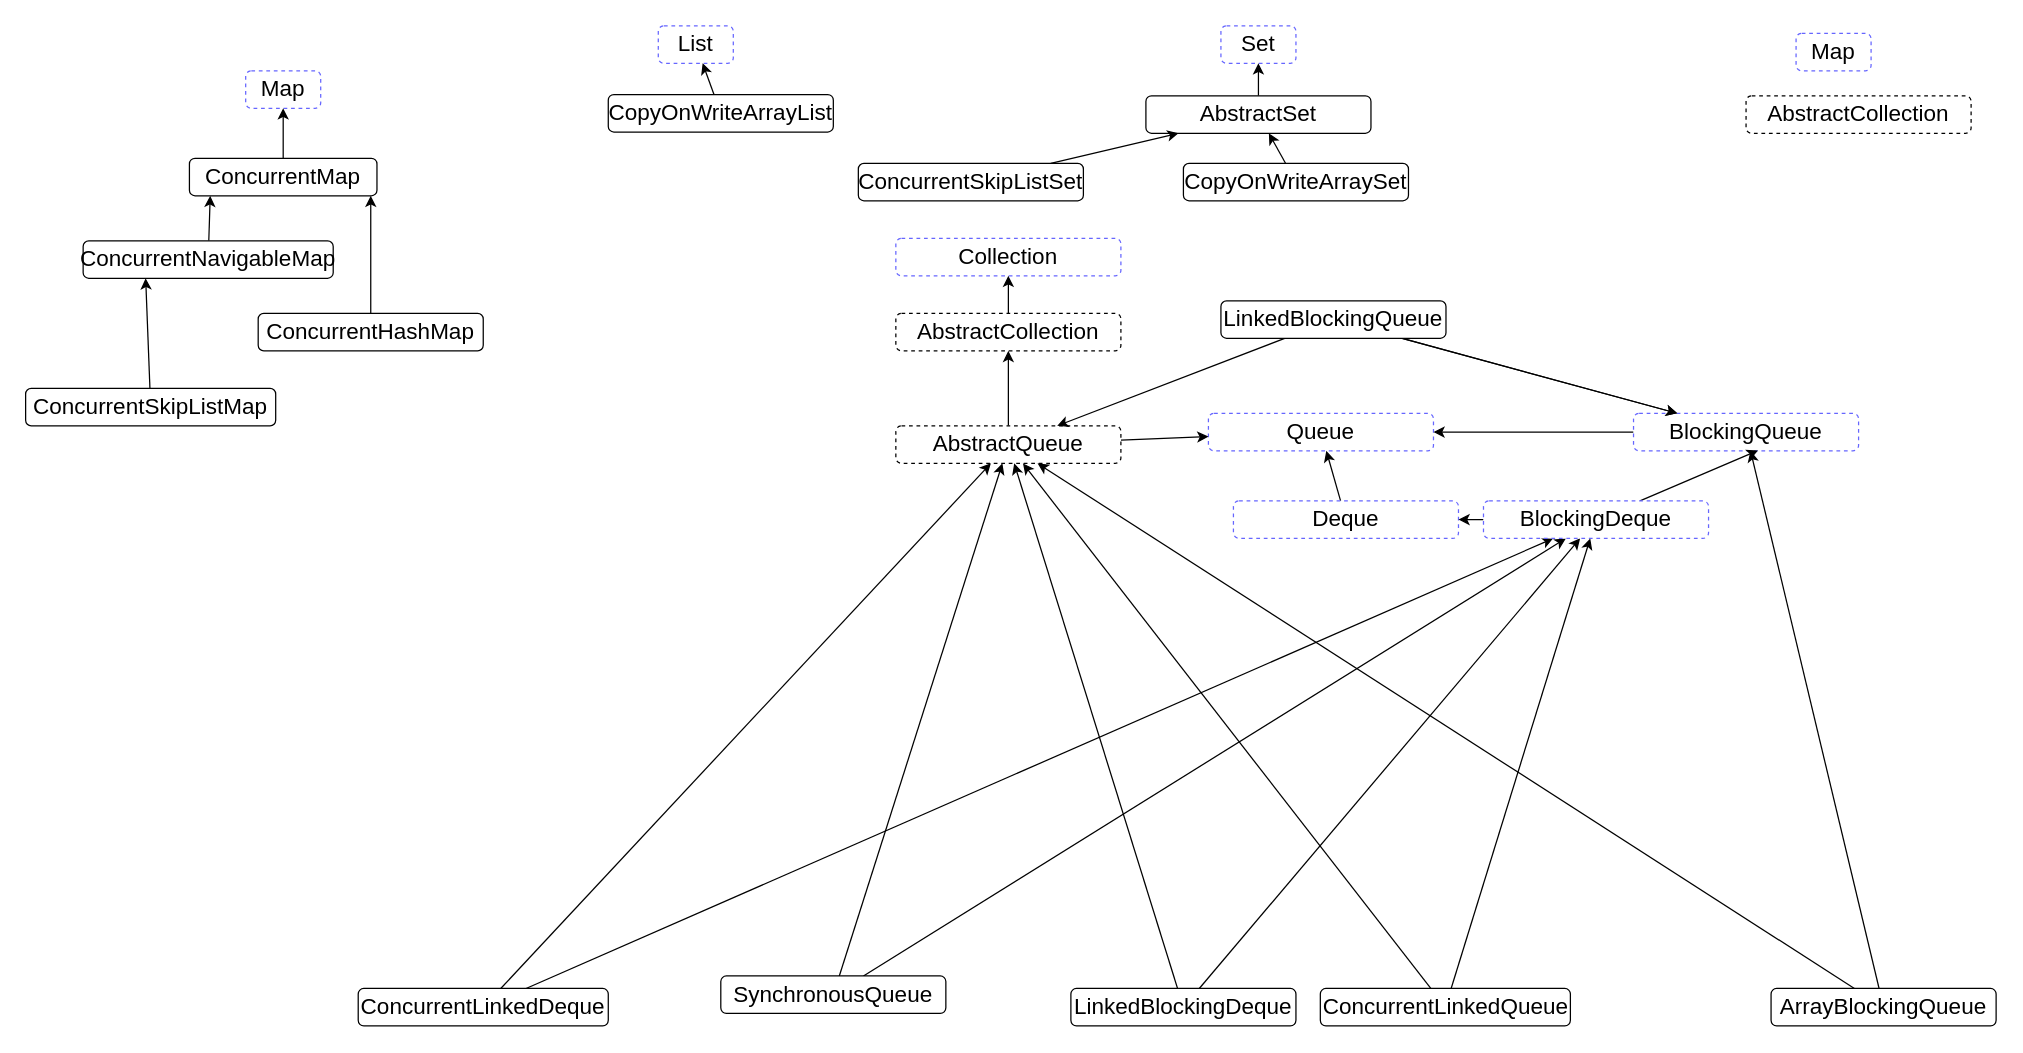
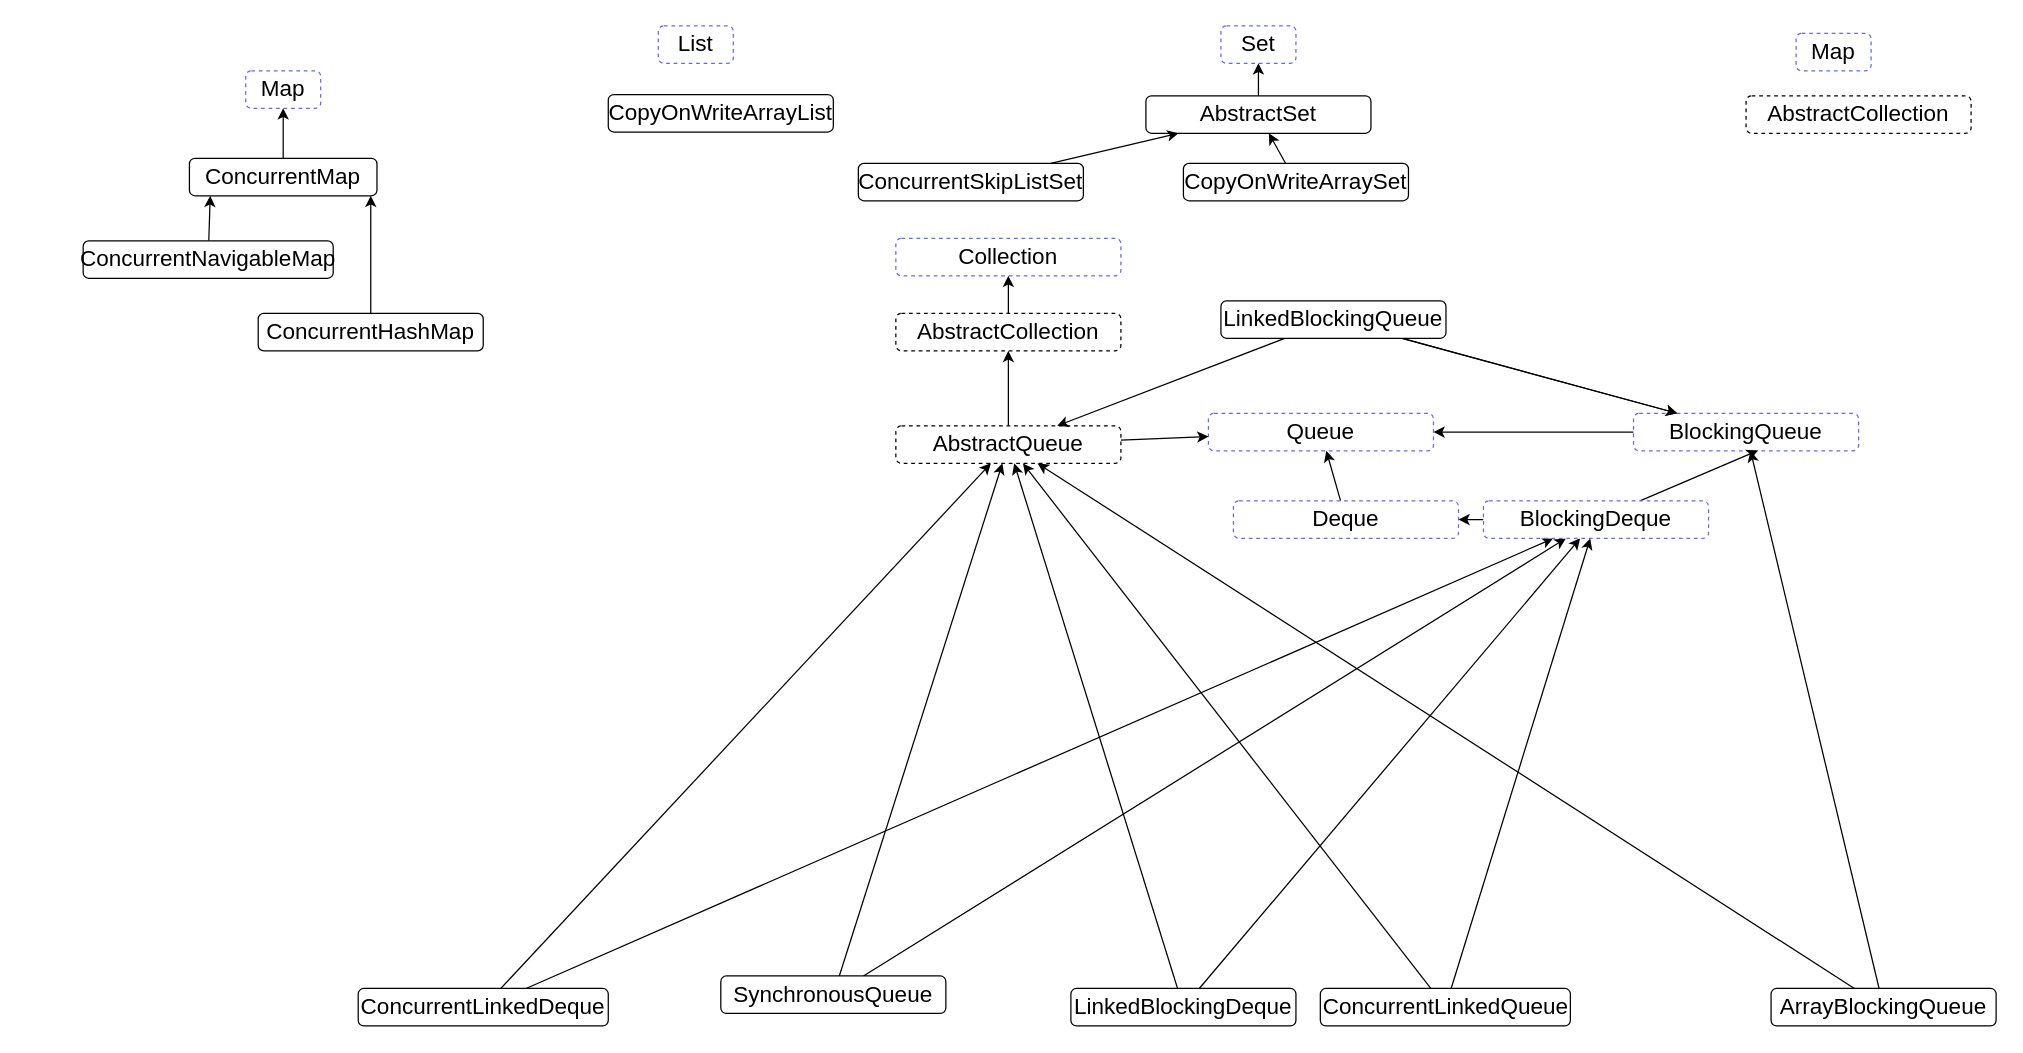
(710, 83) -> none
(148, 337) -> none
(151, 407) -> none
